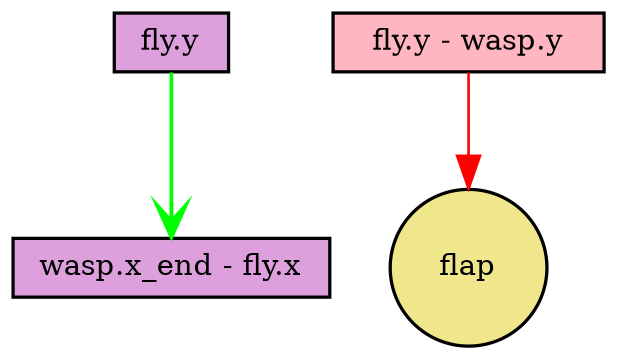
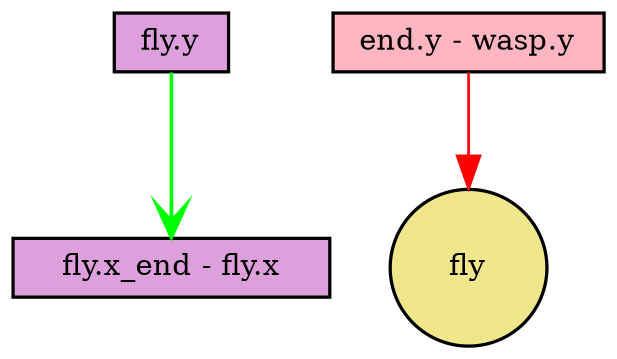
(469, 42) -> (469, 42)
(171, 268) -> (171, 268)
(469, 268) -> (469, 268)
